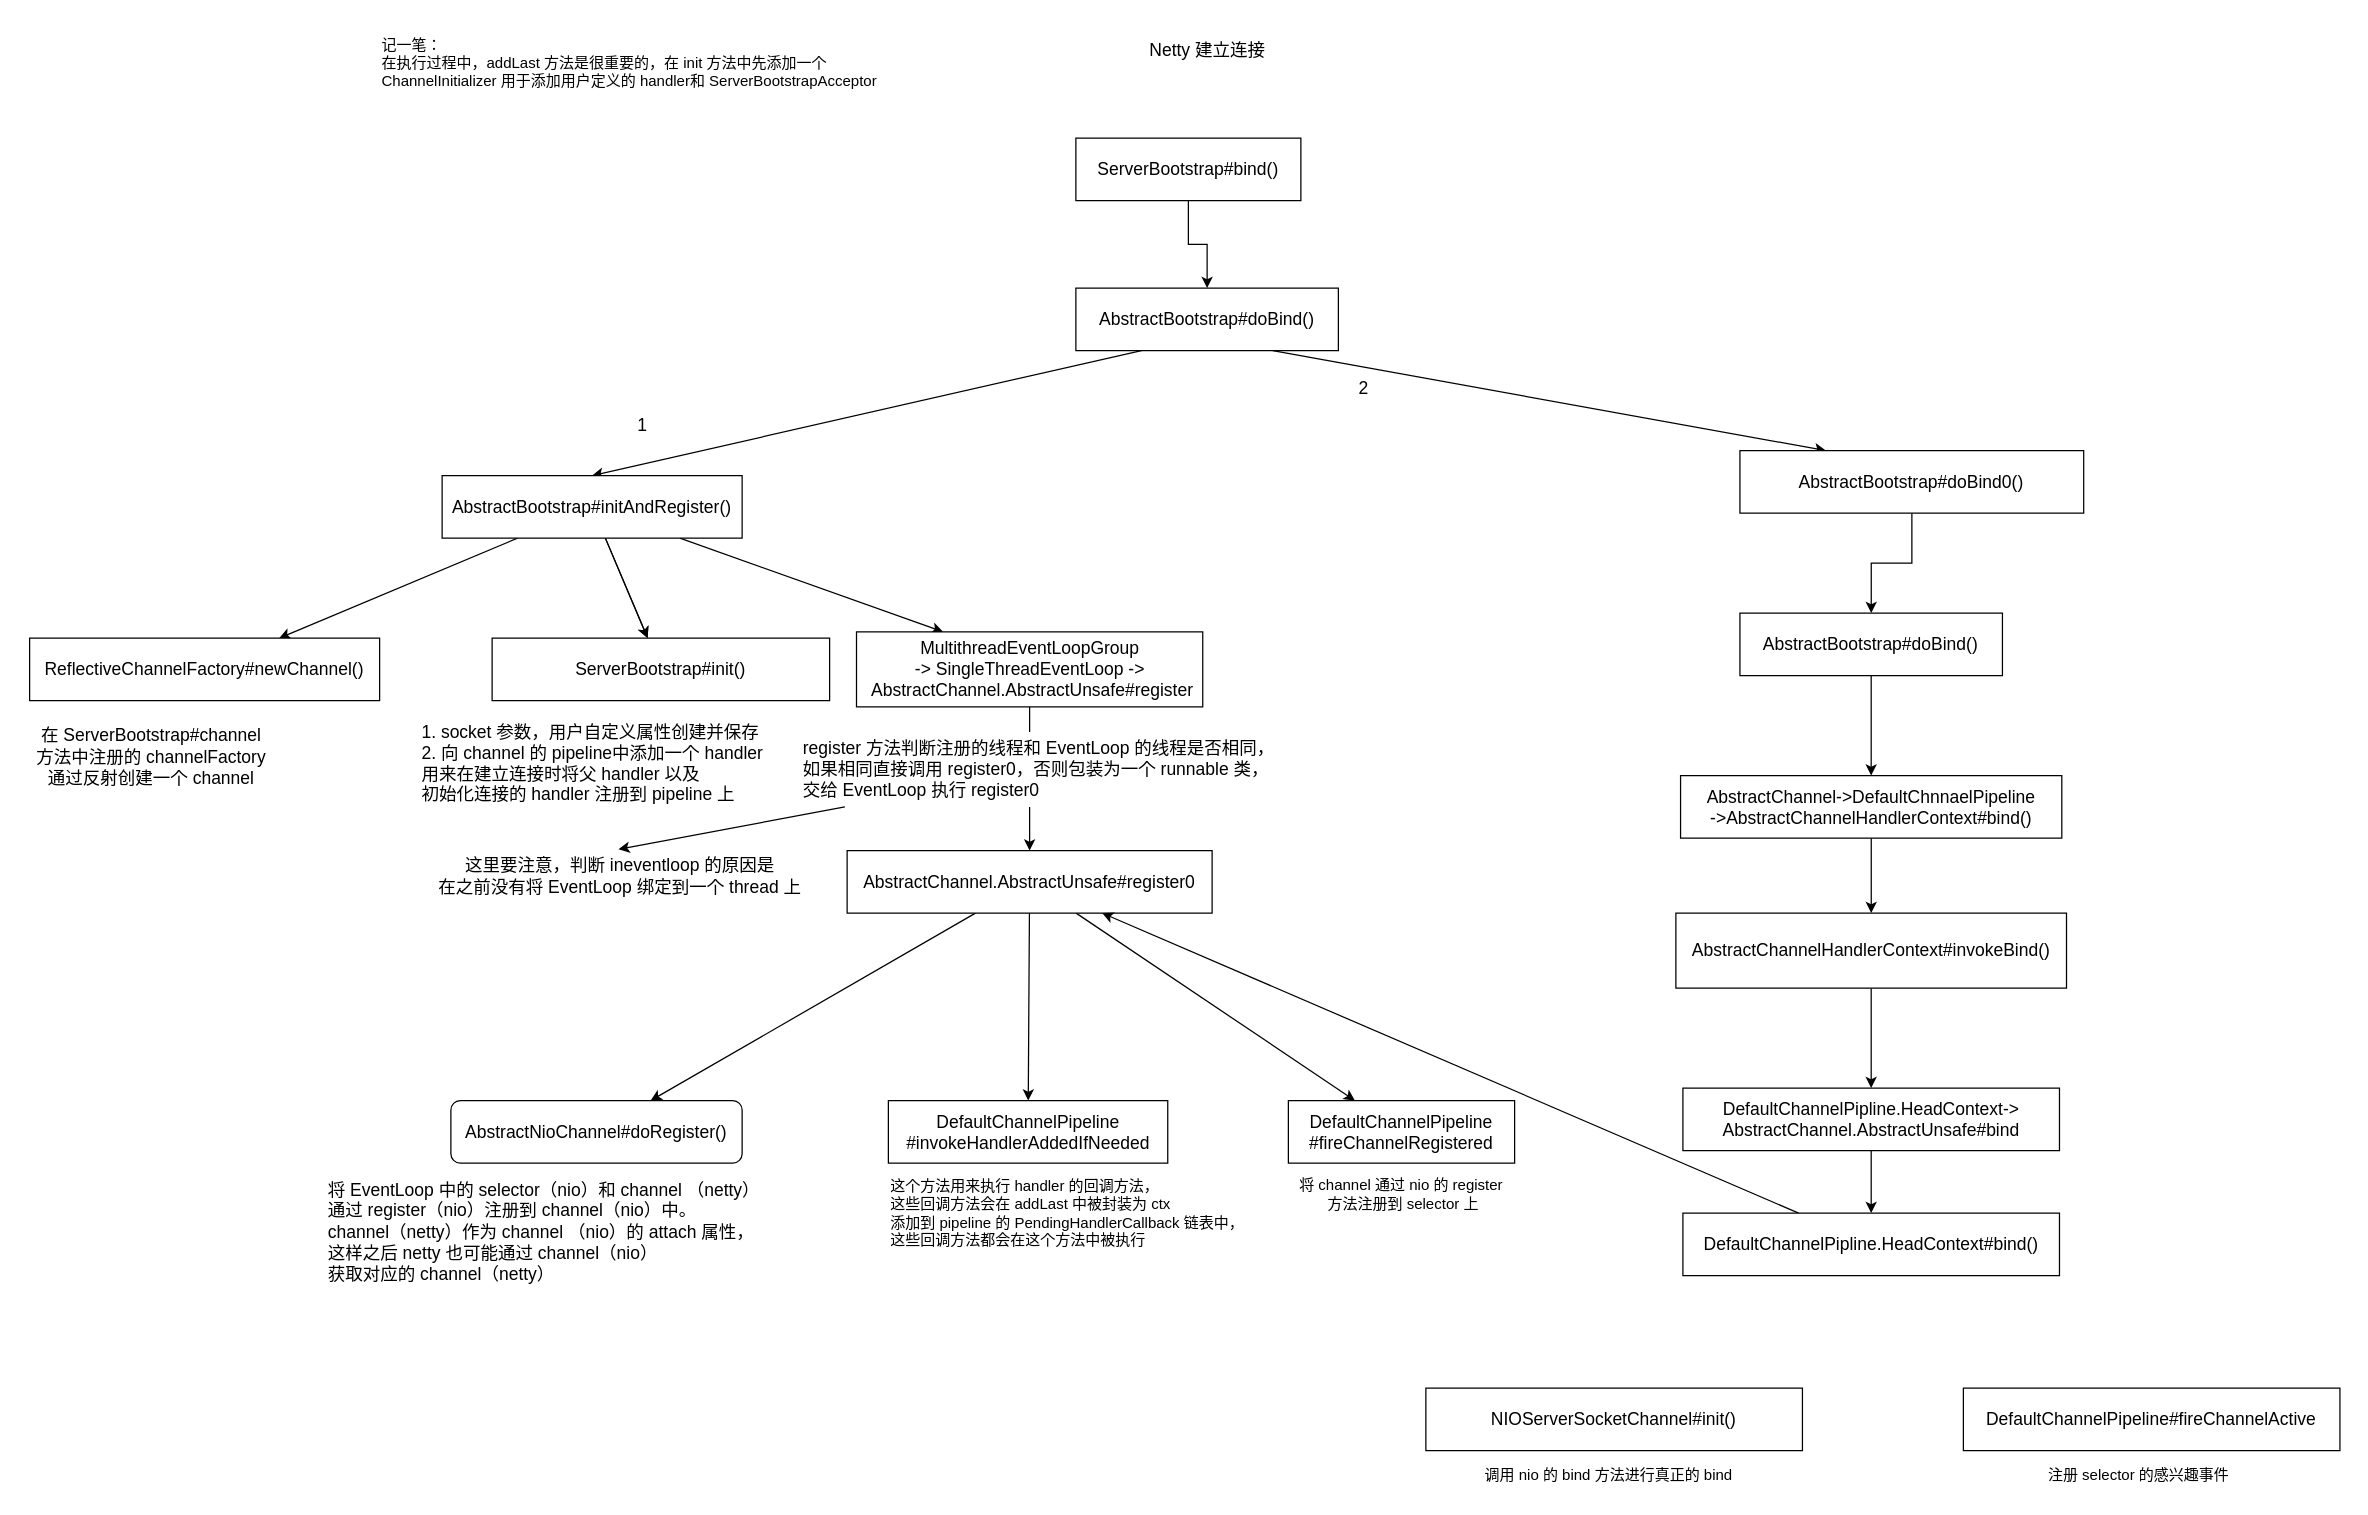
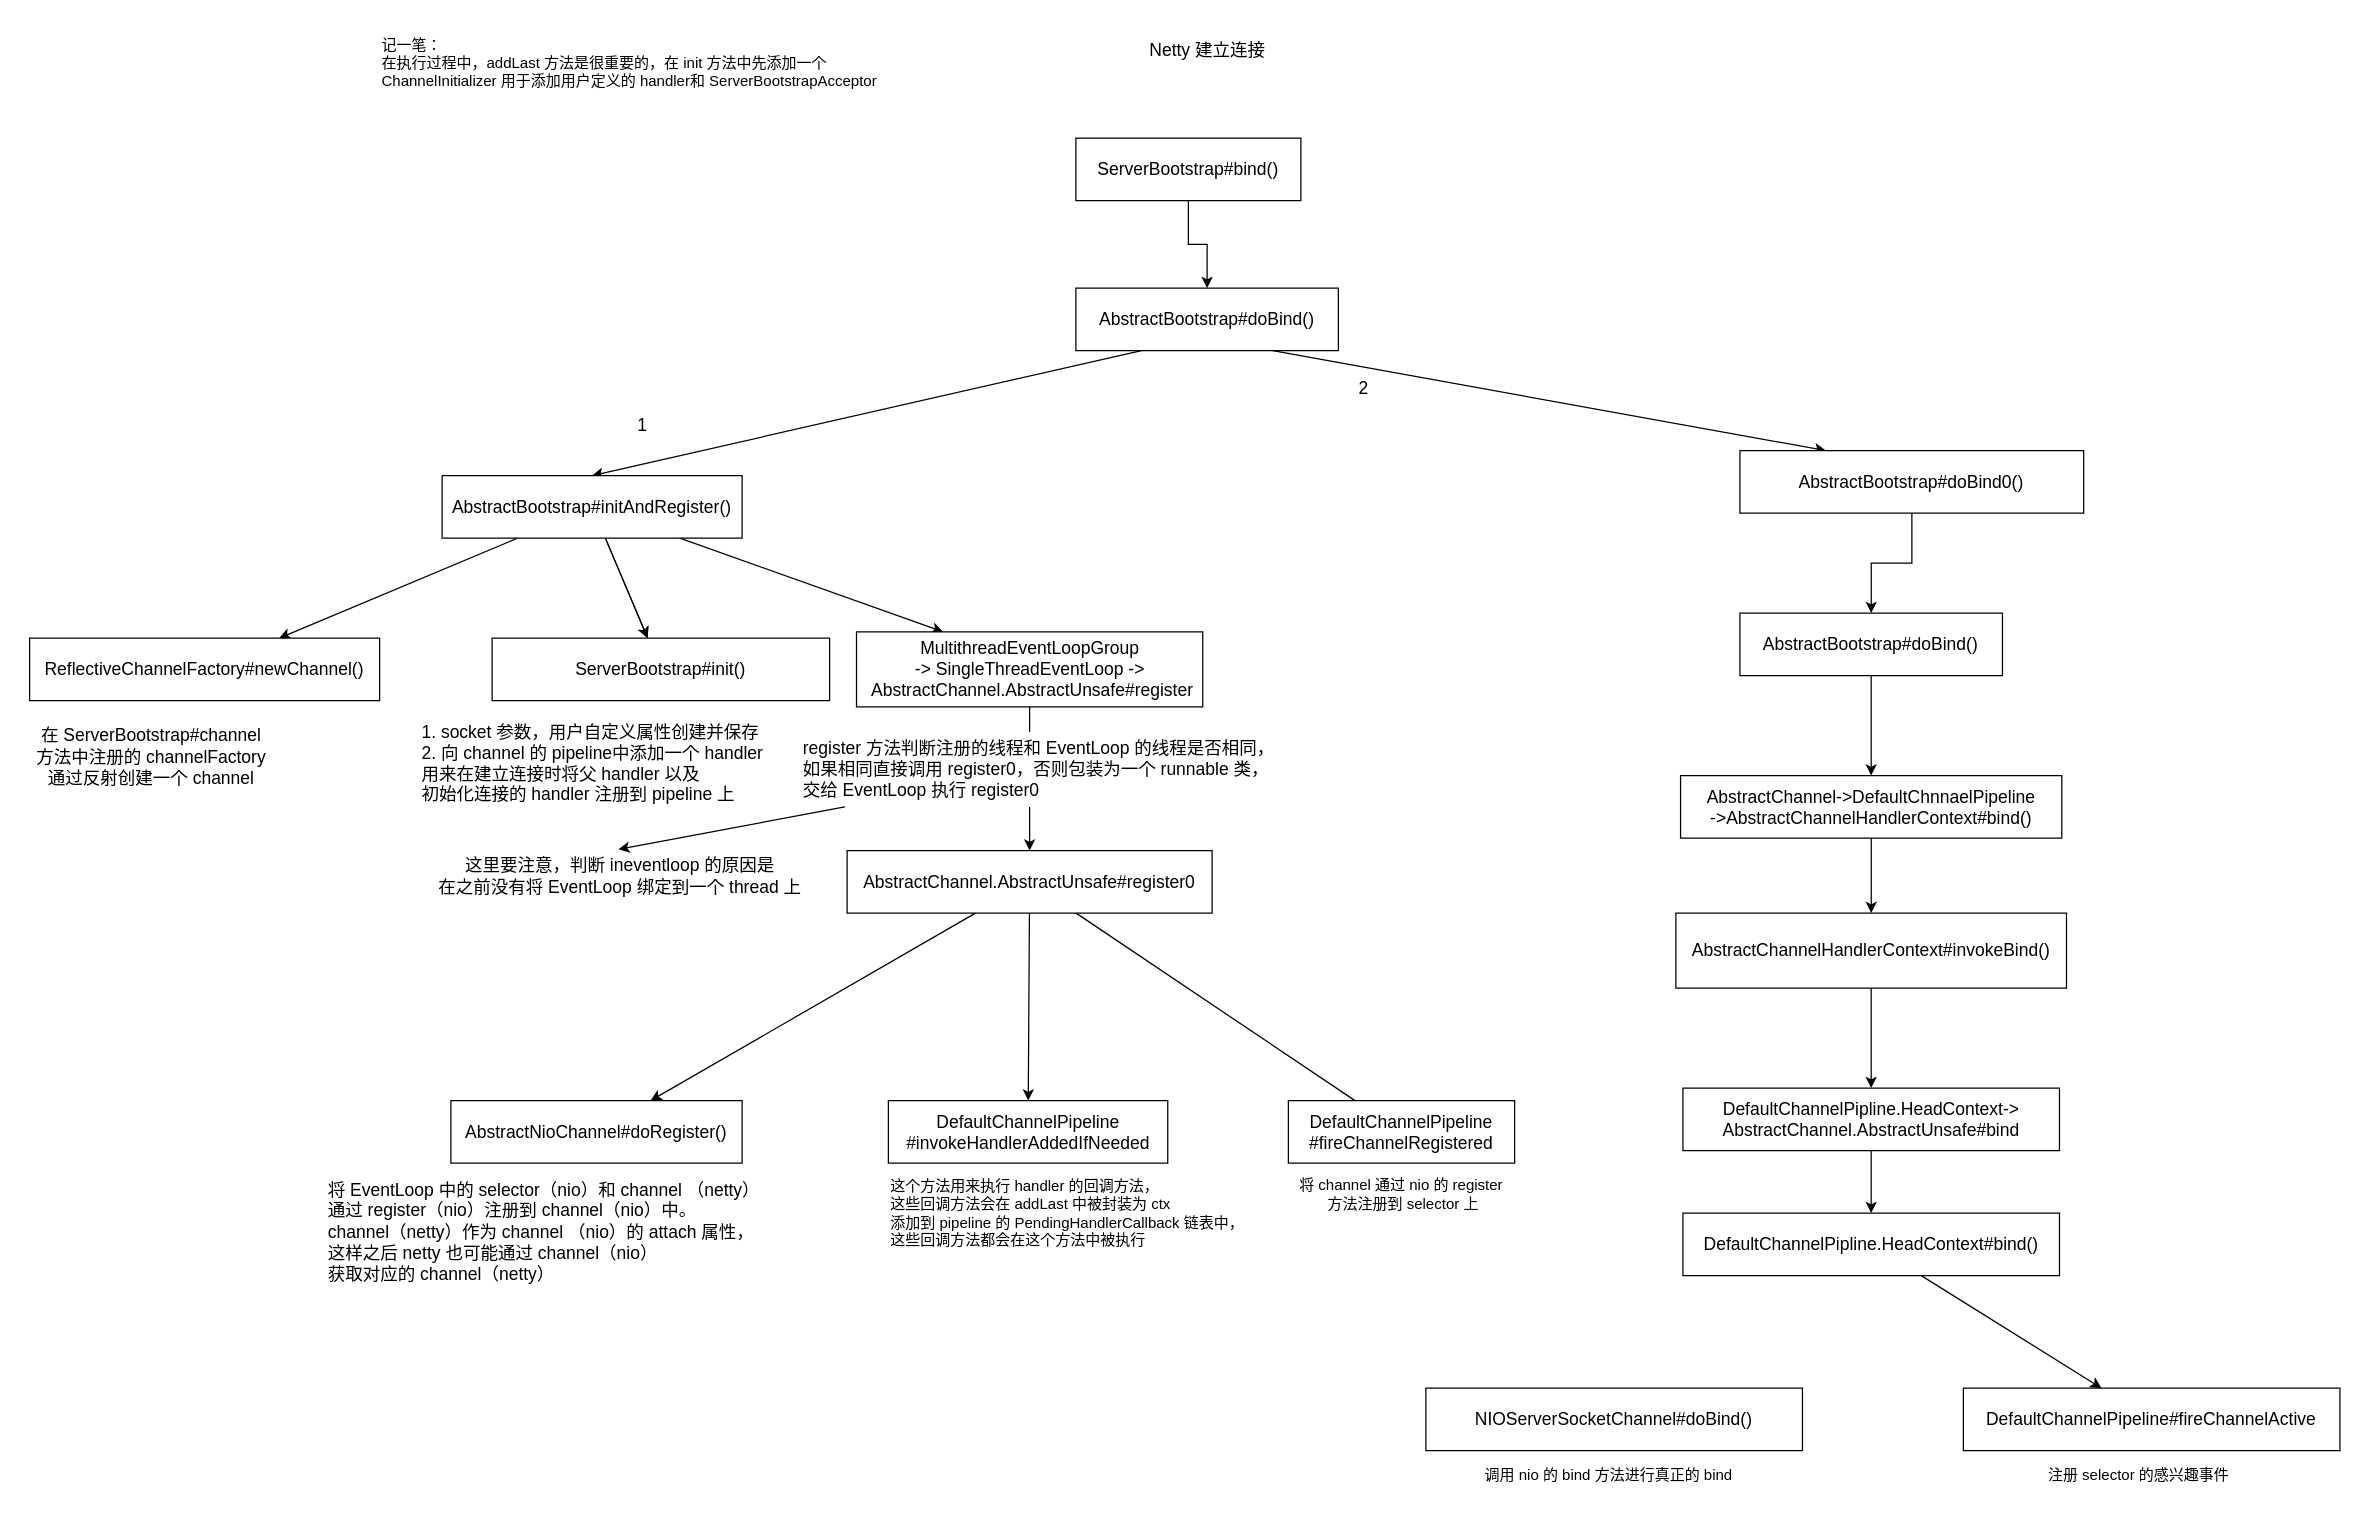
(1454, 1065) -> (2008, 1330)
(1347, 1095) -> (1349, 1097)
(596, 1132) -> (596, 1132)
(1614, 1419) -> (1614, 1419)
